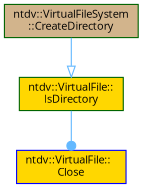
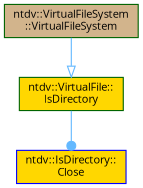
(71, 21) -> (71, 21)
(71, 167) -> (71, 167)
